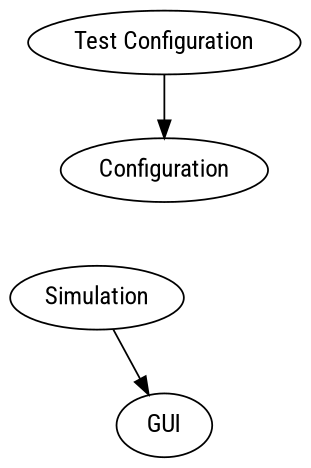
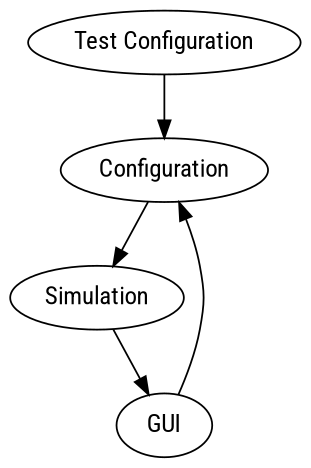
none -> (135, 226)
none -> (203, 308)
